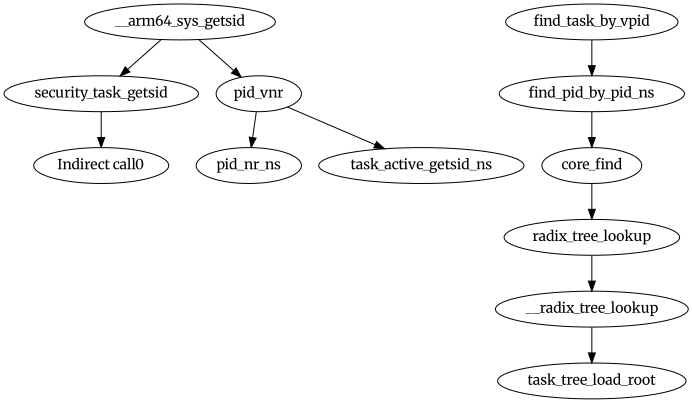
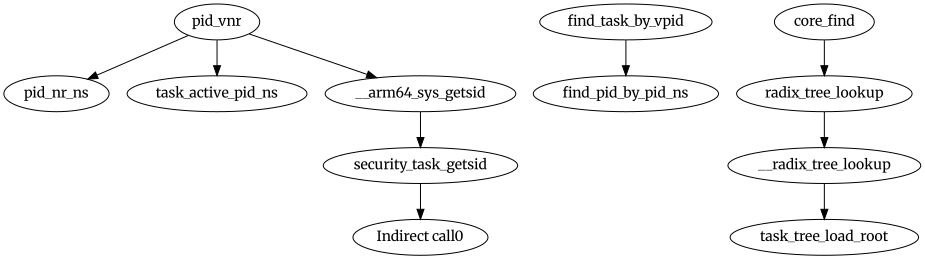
(216, 55) -> (308, 54)
(592, 125) -> none
(421, 166) -> (217, 94)
